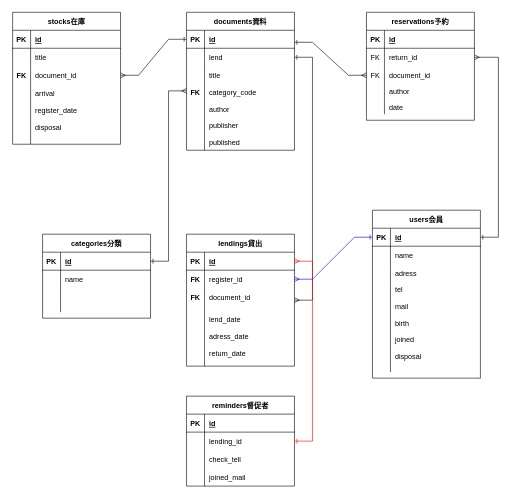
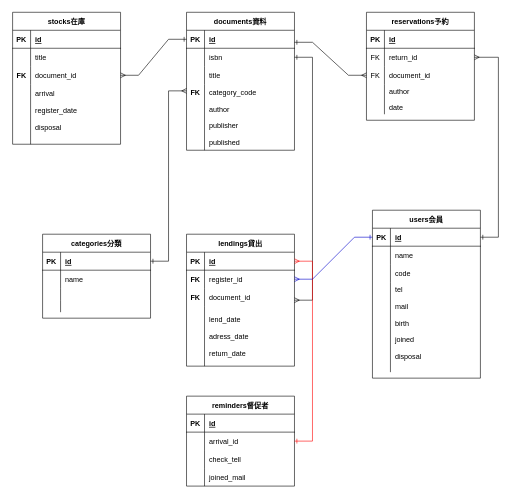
(216, 58) -> (216, 58)
(407, 274) -> (403, 274)
(226, 442) -> (226, 442)
